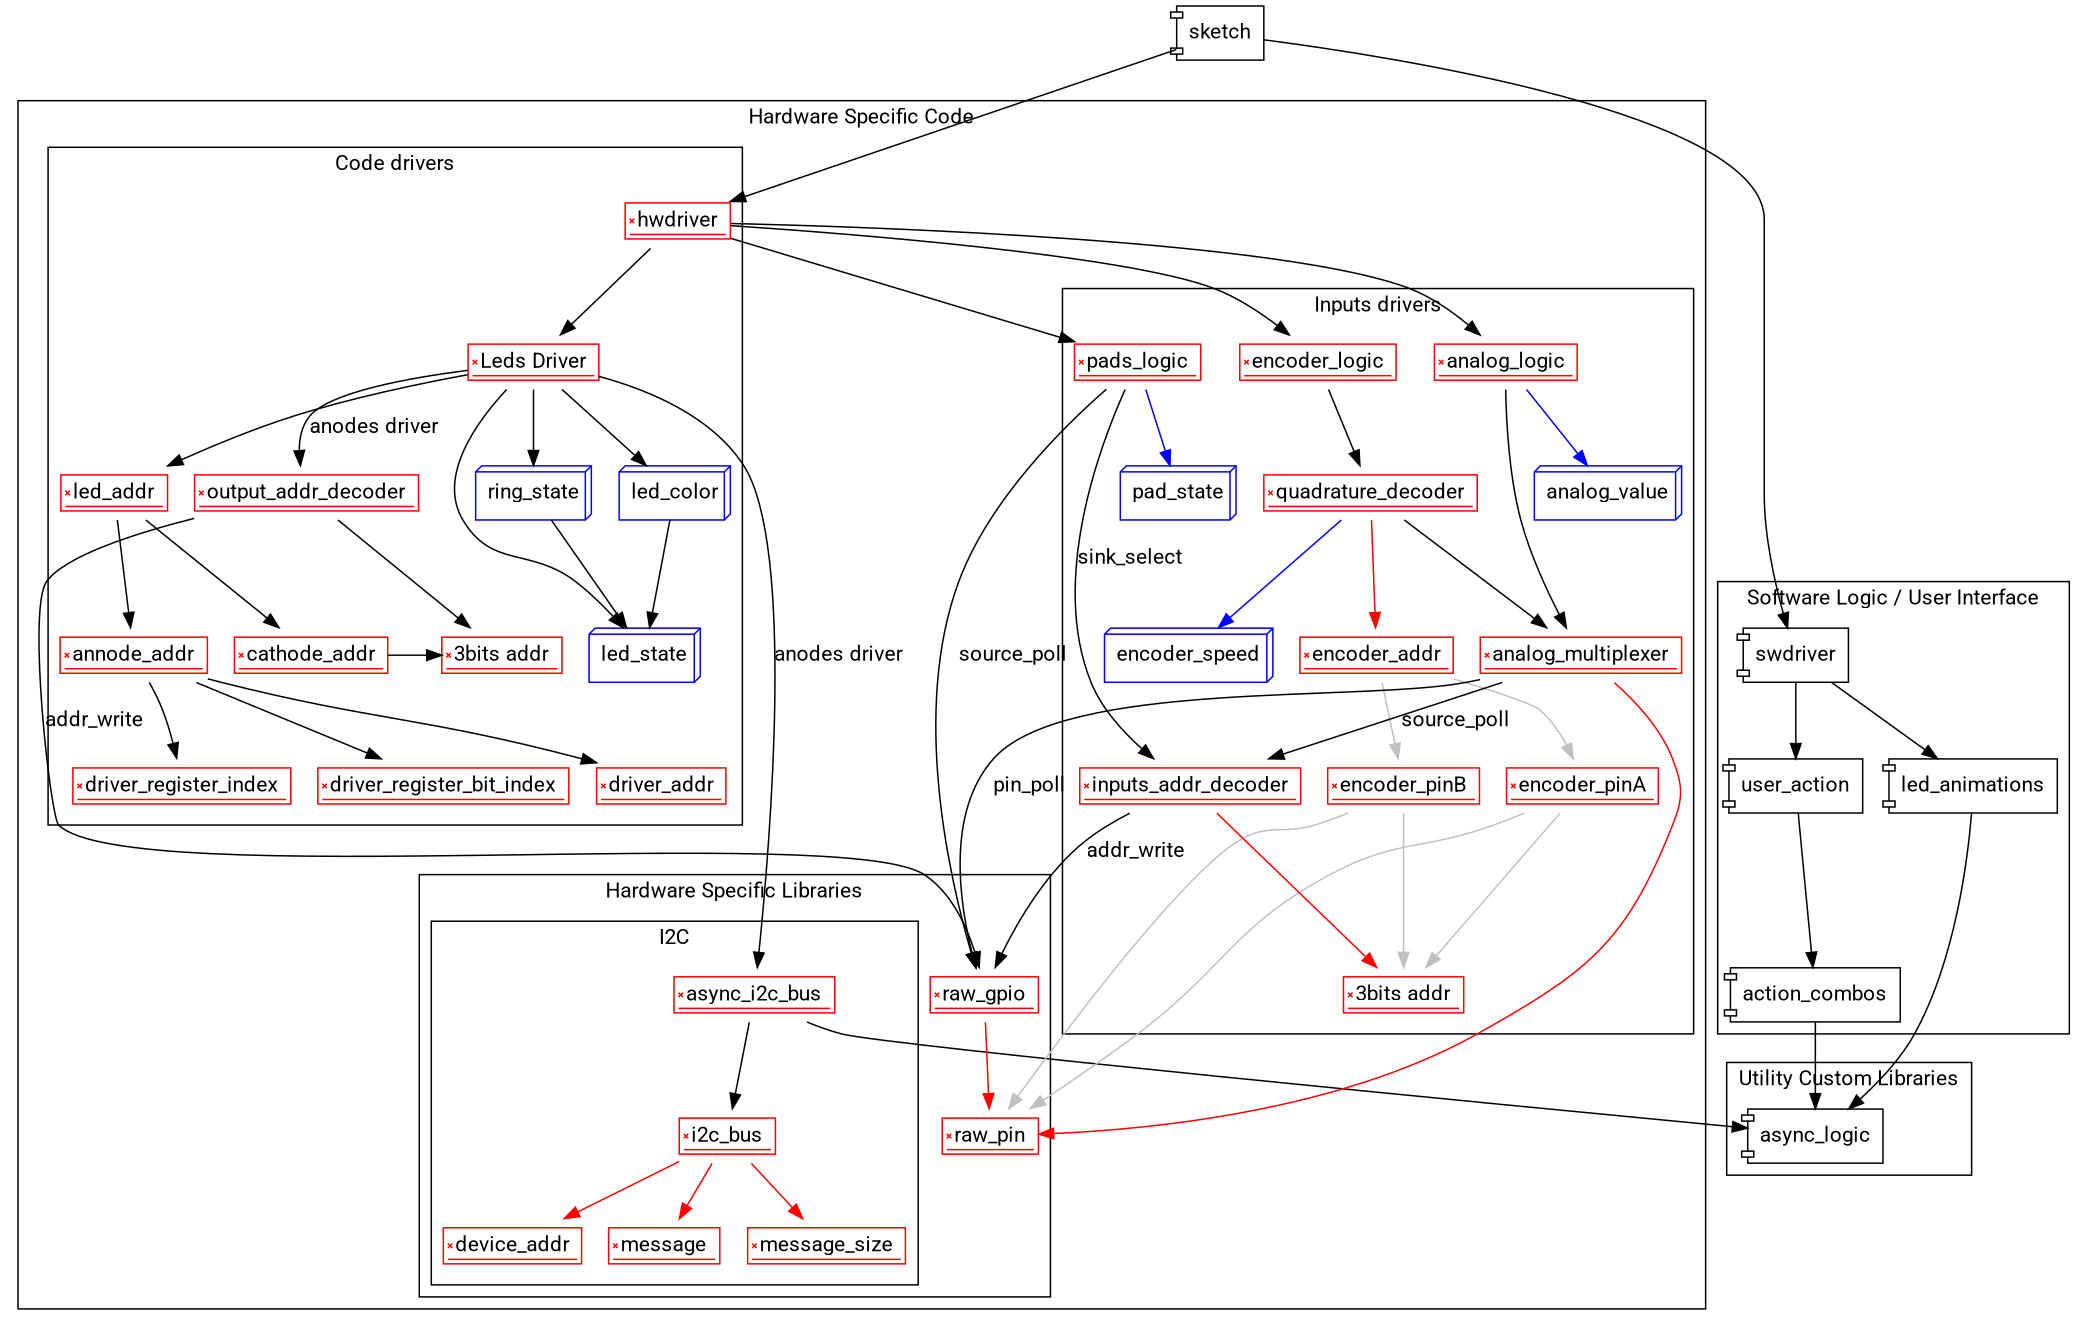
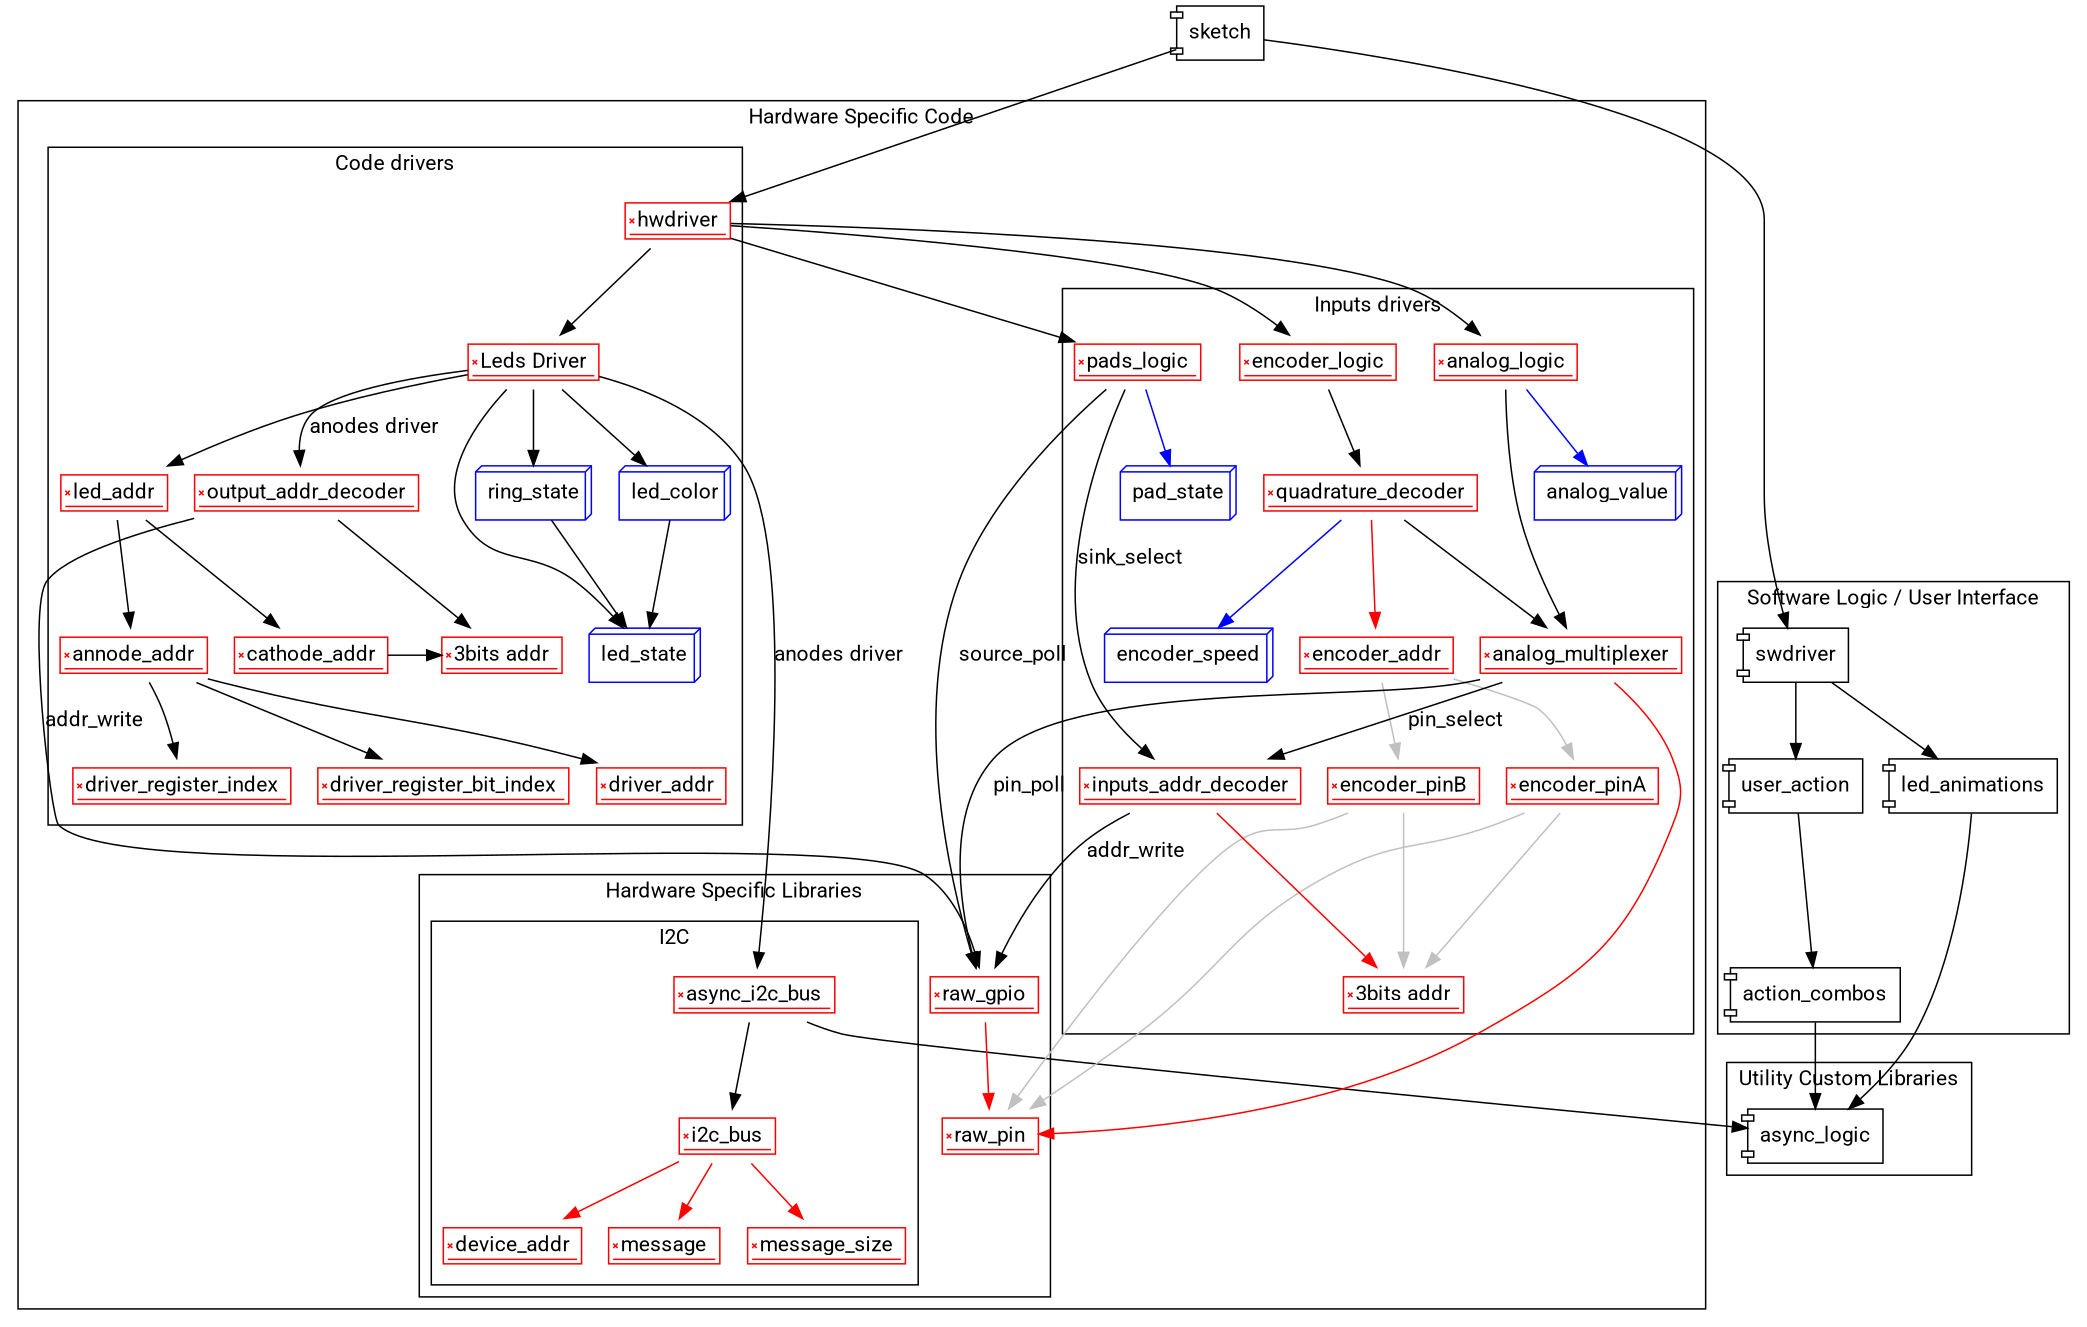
(1456, 721) -> (1456, 721)
